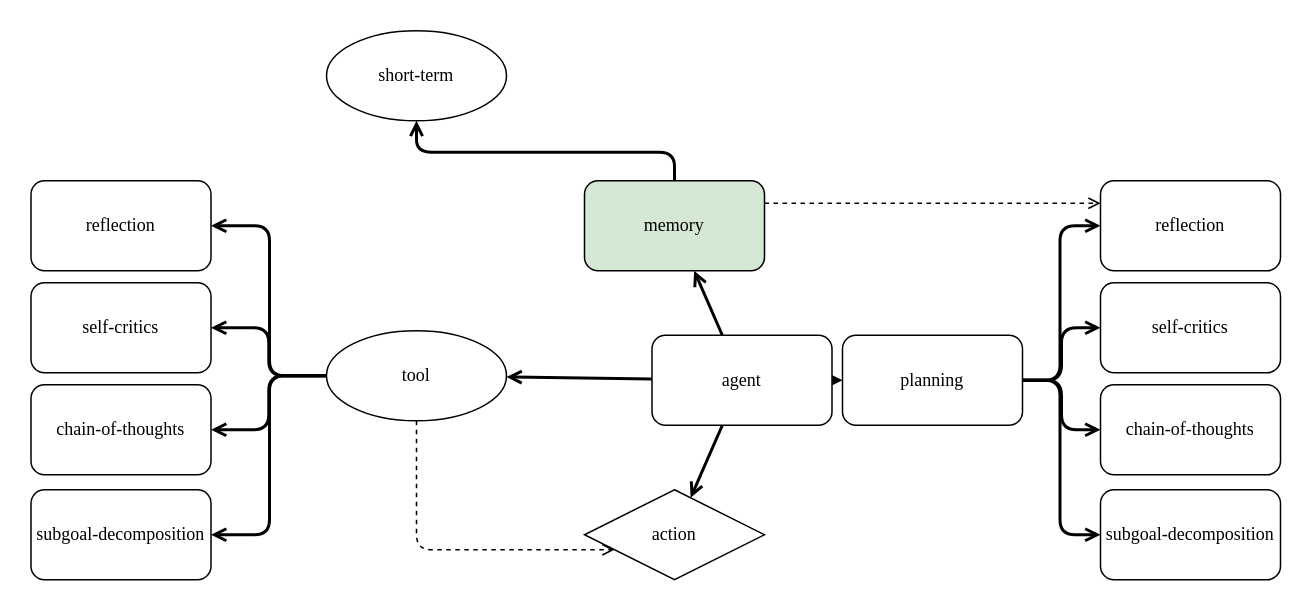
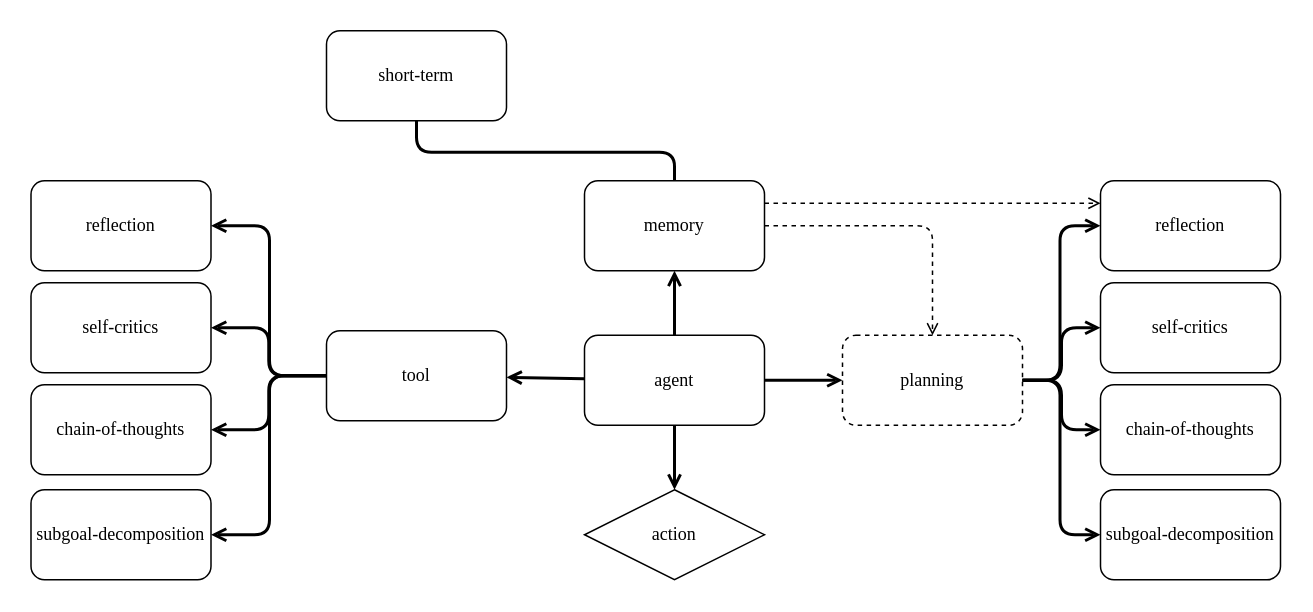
(416, 76) -> (416, 76)
(416, 130) -> (416, 127)
(674, 226) -> (674, 226)
none -> (896, 226)
(416, 376) -> (416, 376)
(742, 380) -> (674, 380)
(932, 380) -> (932, 380)
(453, 550) -> none
